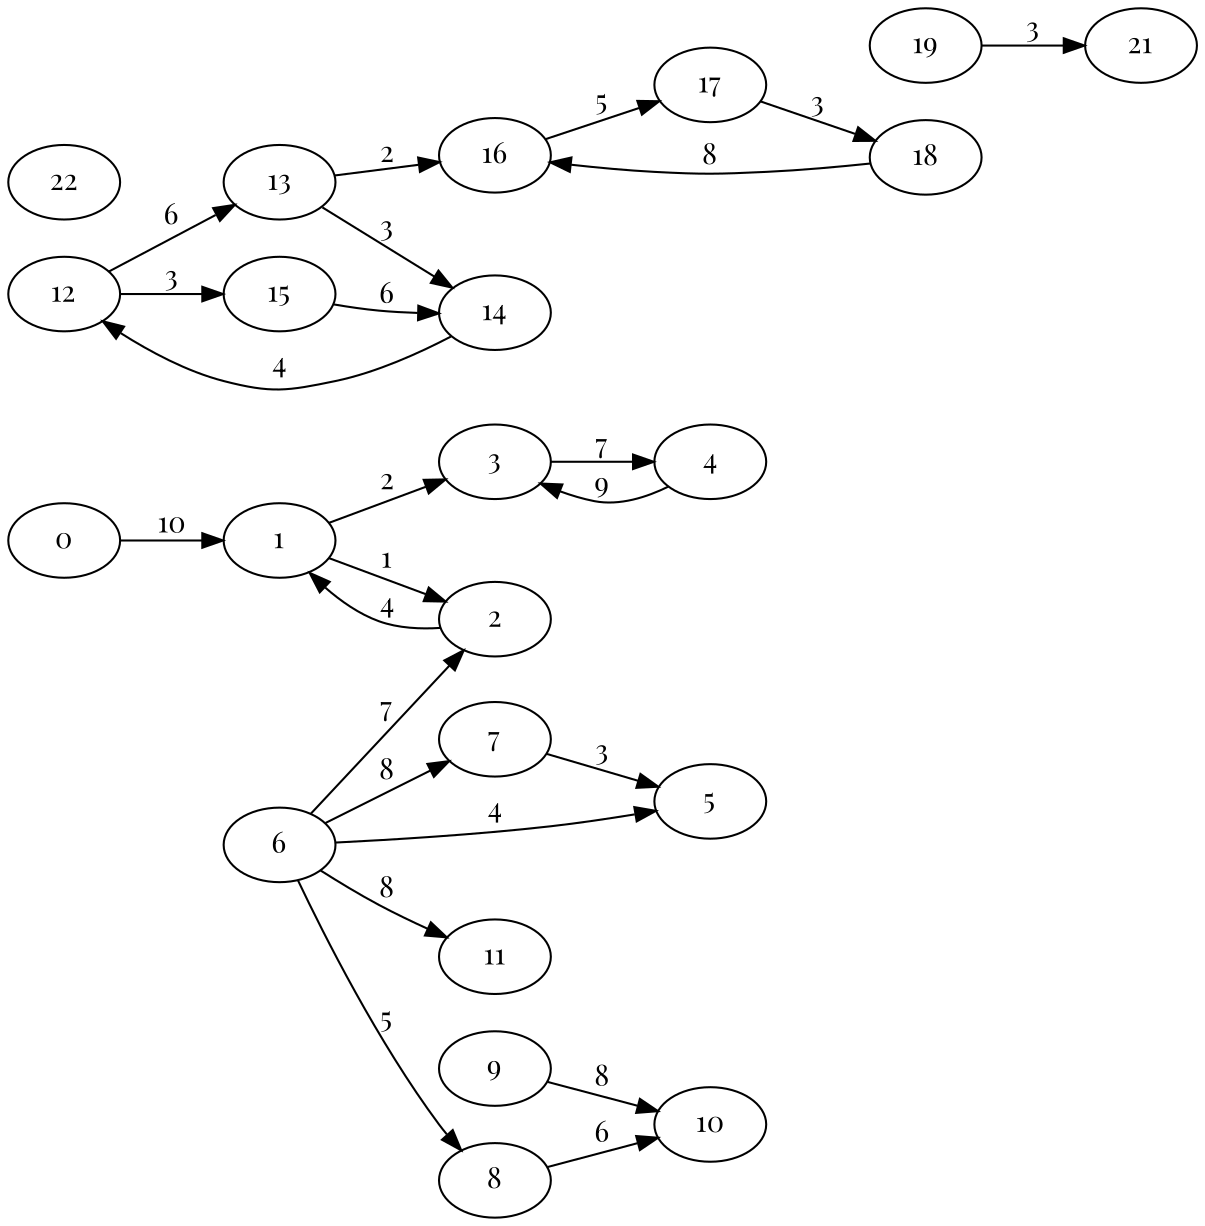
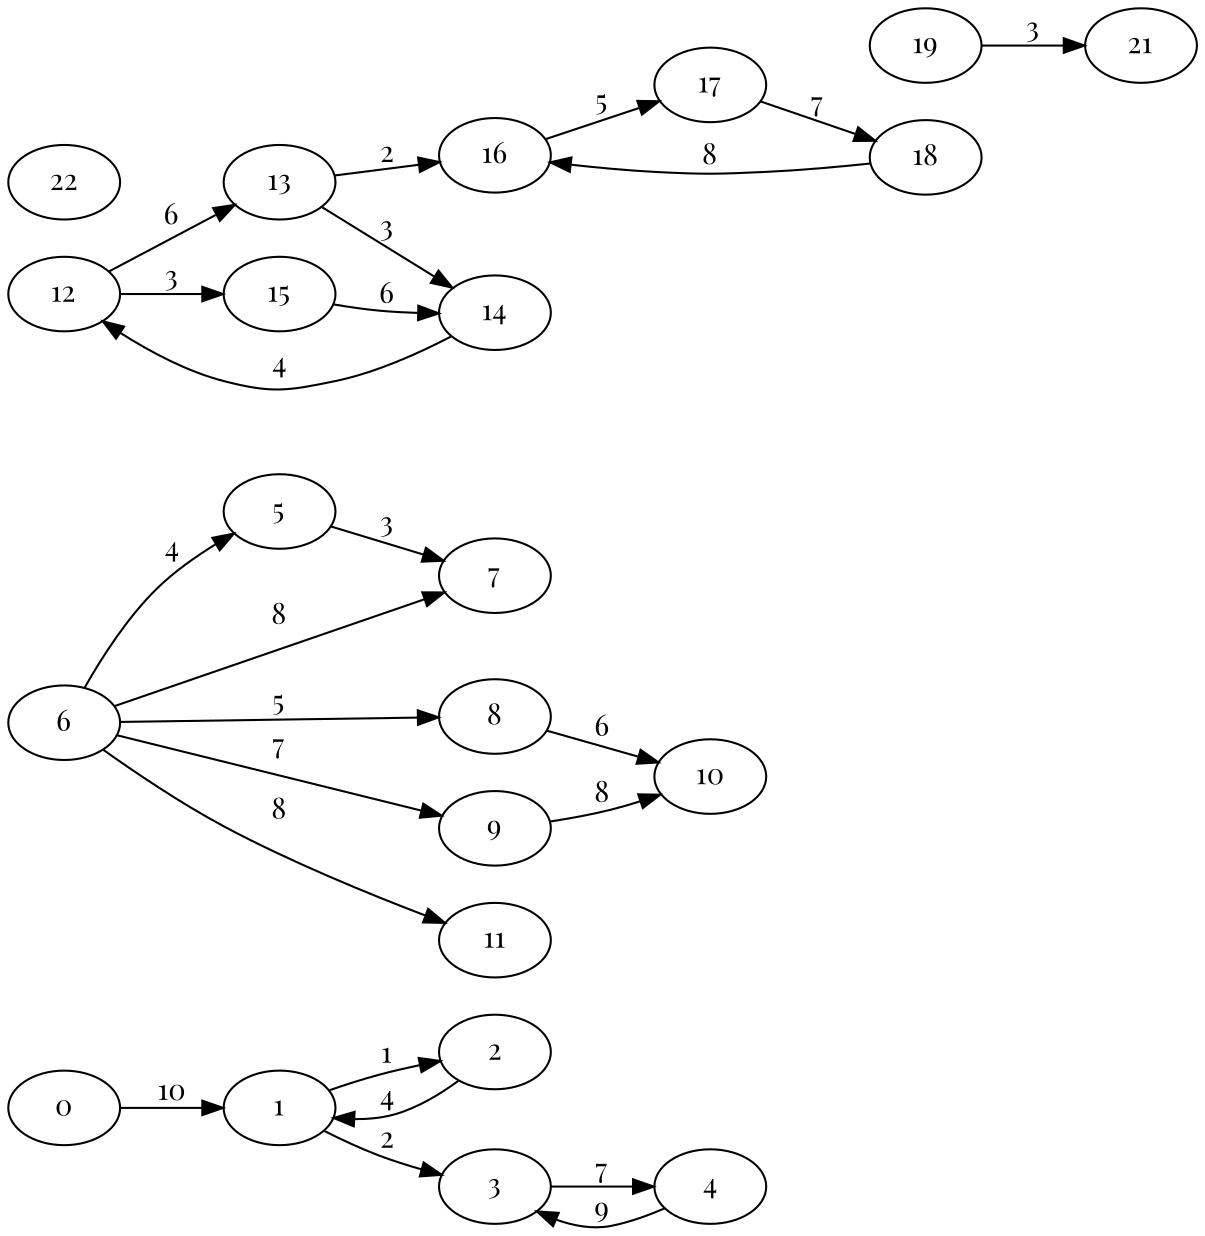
(818, 105) -> (818, 105)
(380, 740) -> (269, 773)
(592, 767) -> (377, 541)
